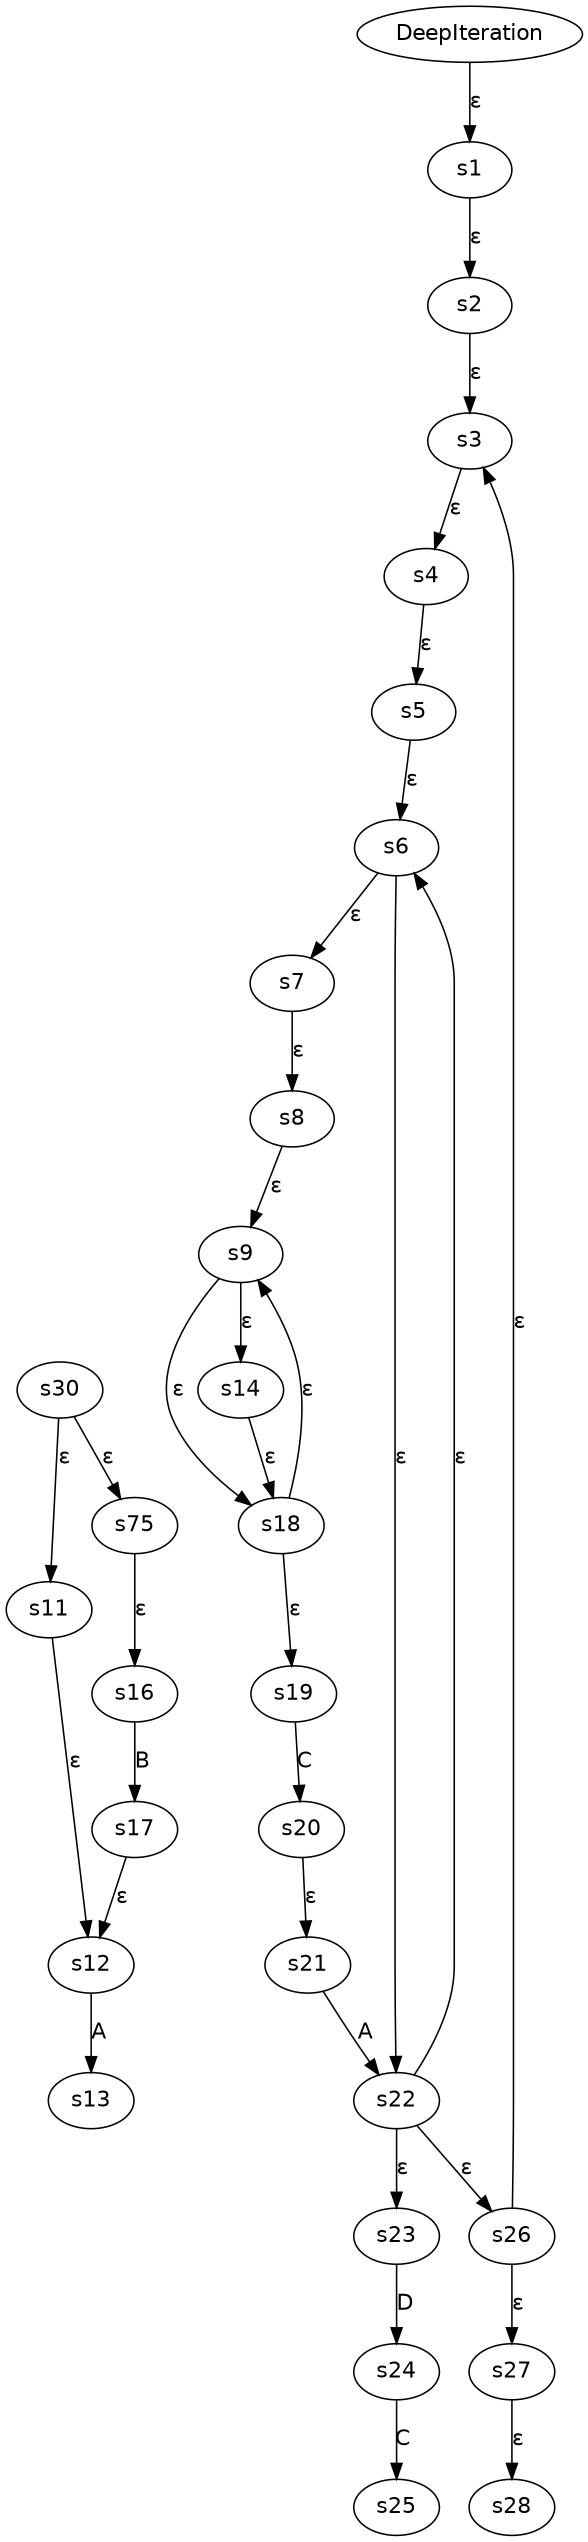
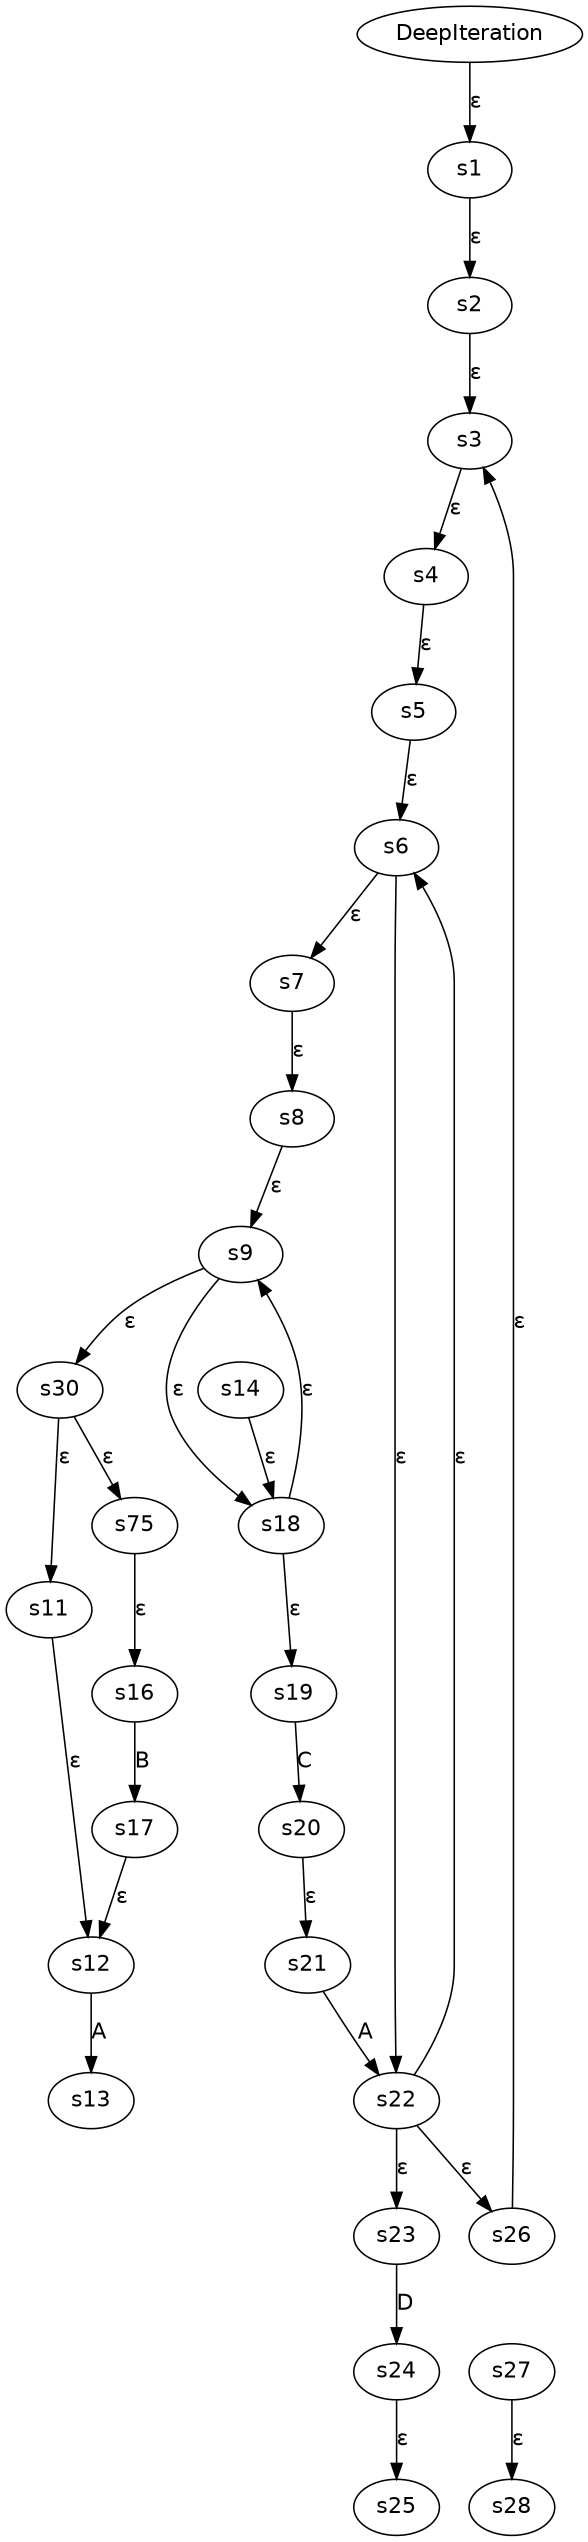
(241, 1314) -> (138, 1301)
(512, 2296) -> none
(403, 2440) -> (403, 2440)
